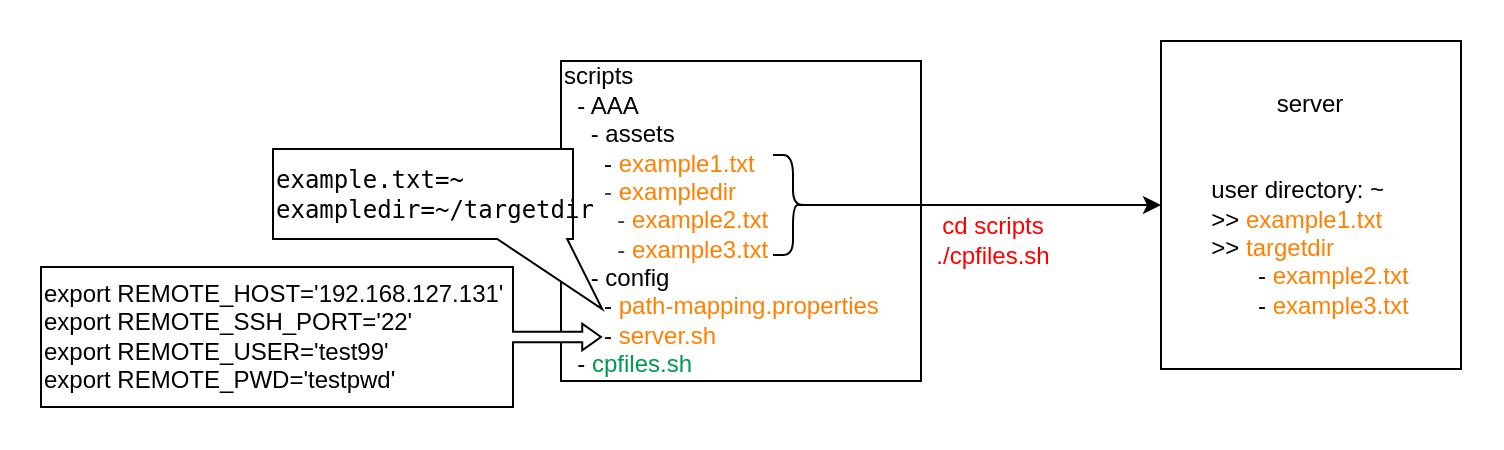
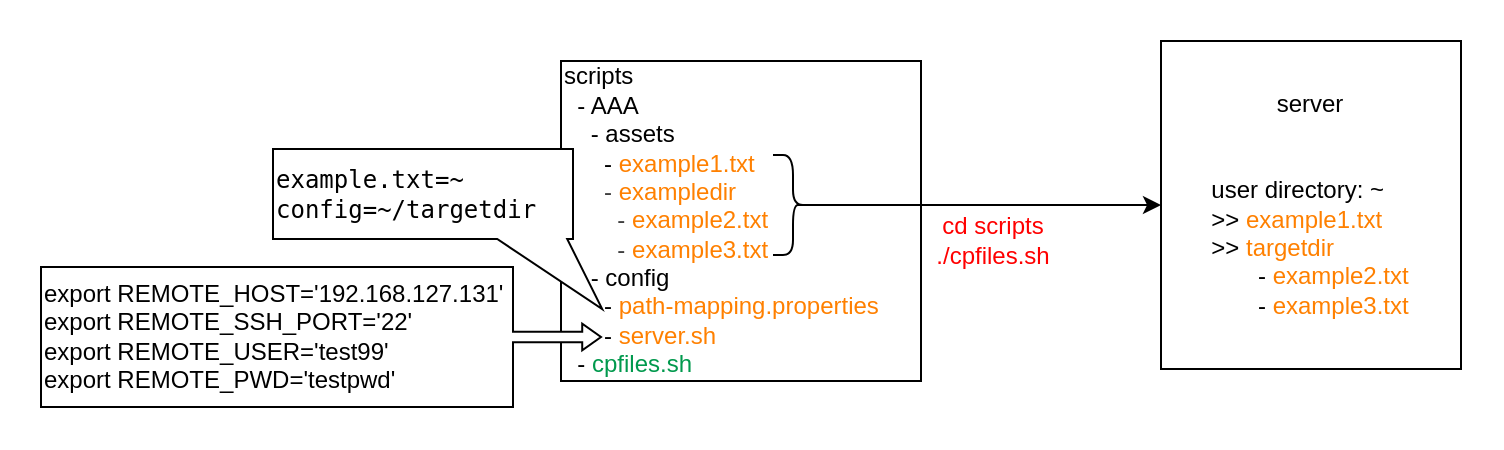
(415, 195) -> (392, 195)
